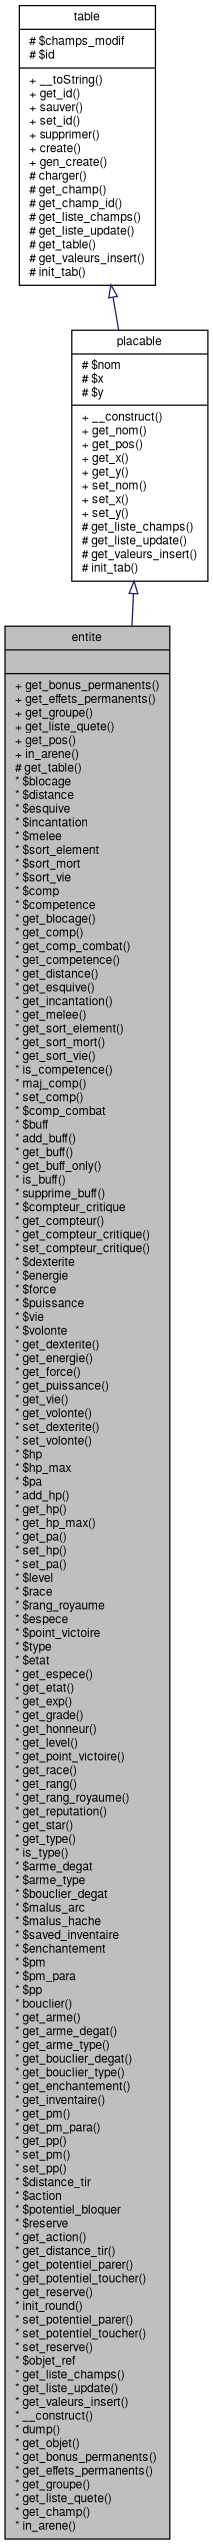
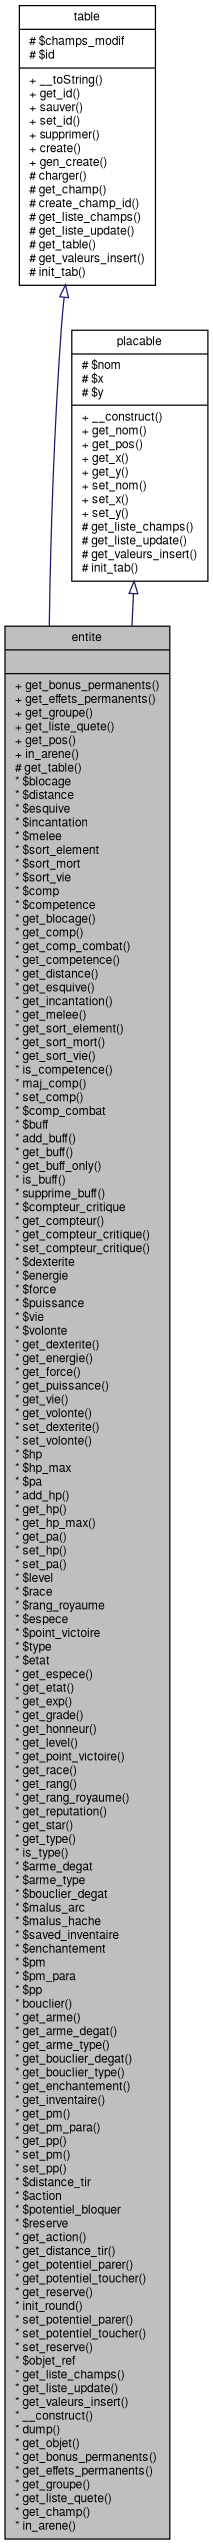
(76, 204) -> (84, 204)
(116, 314) -> (54, 462)
